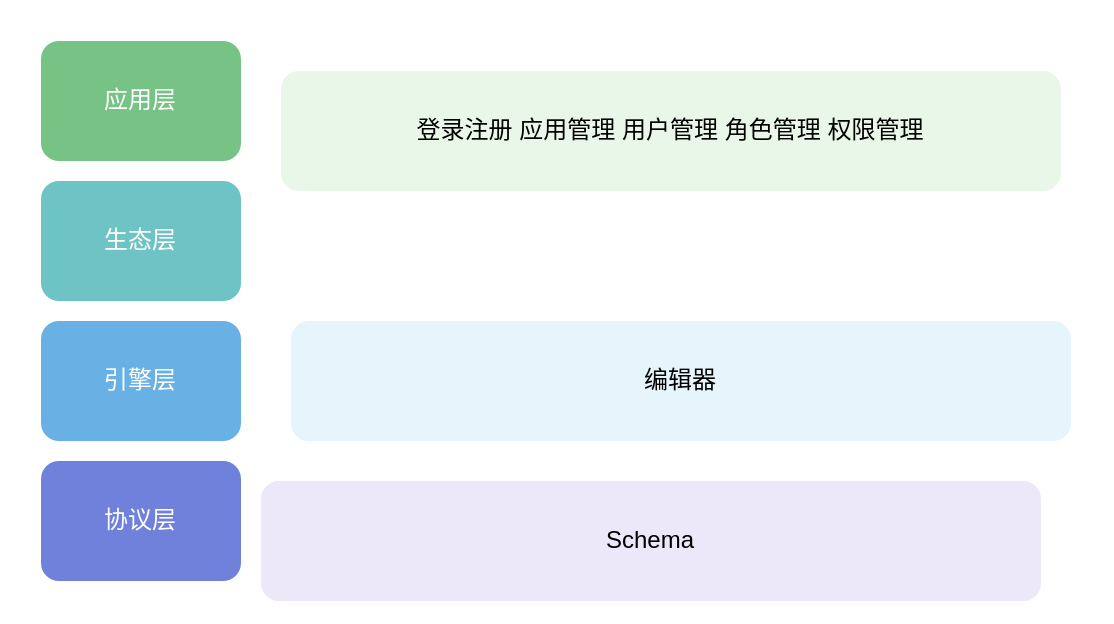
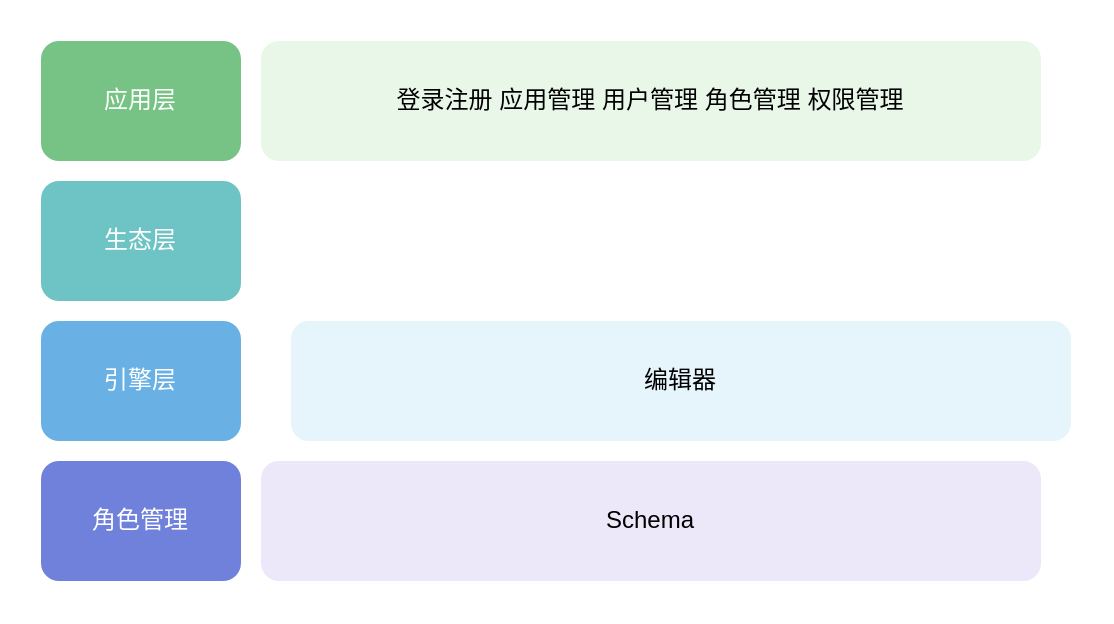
(671, 131) -> (651, 101)
(141, 521) -> (141, 521)
(651, 541) -> (651, 521)
